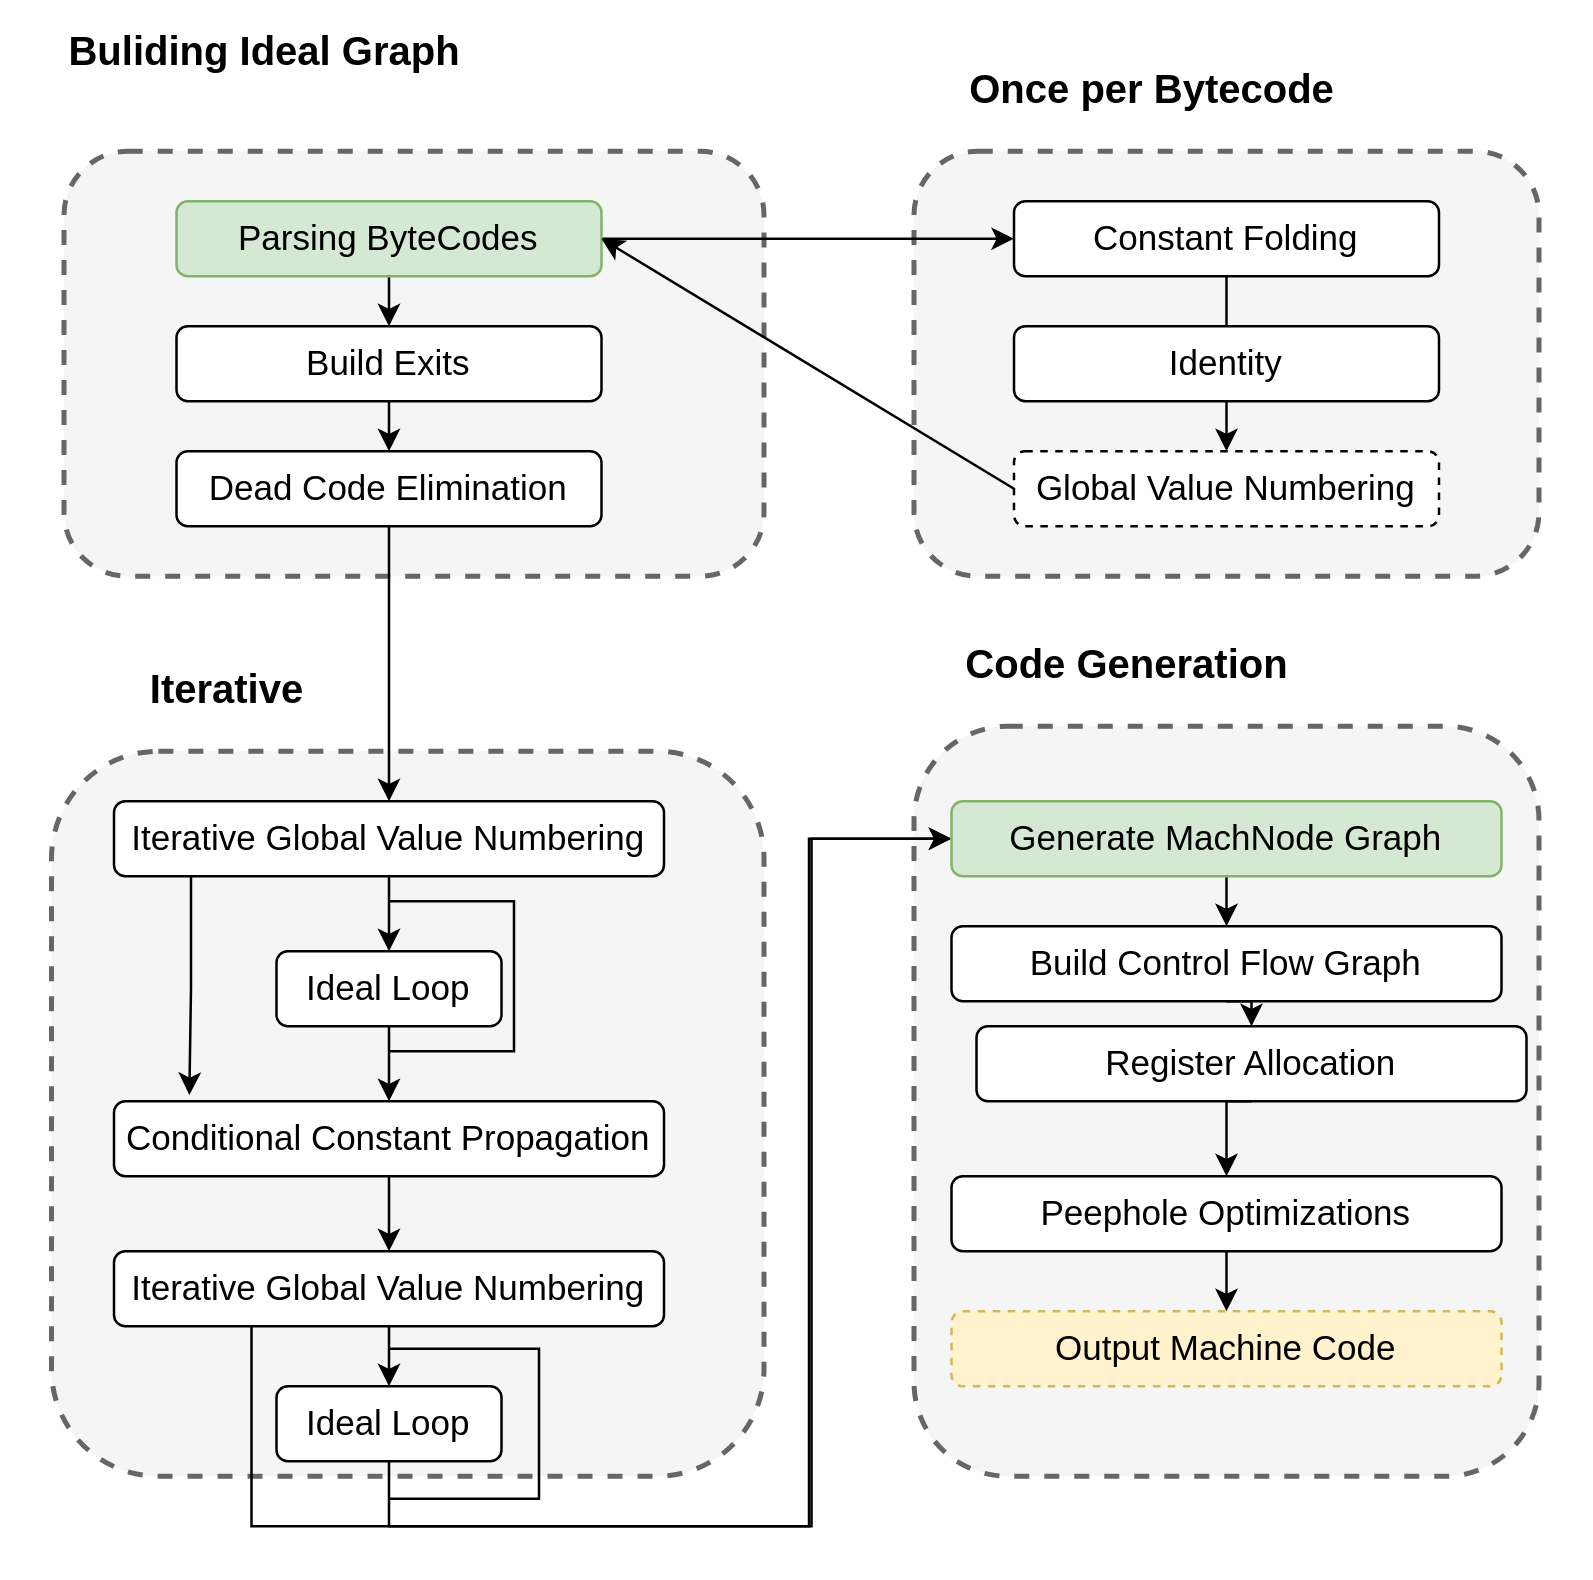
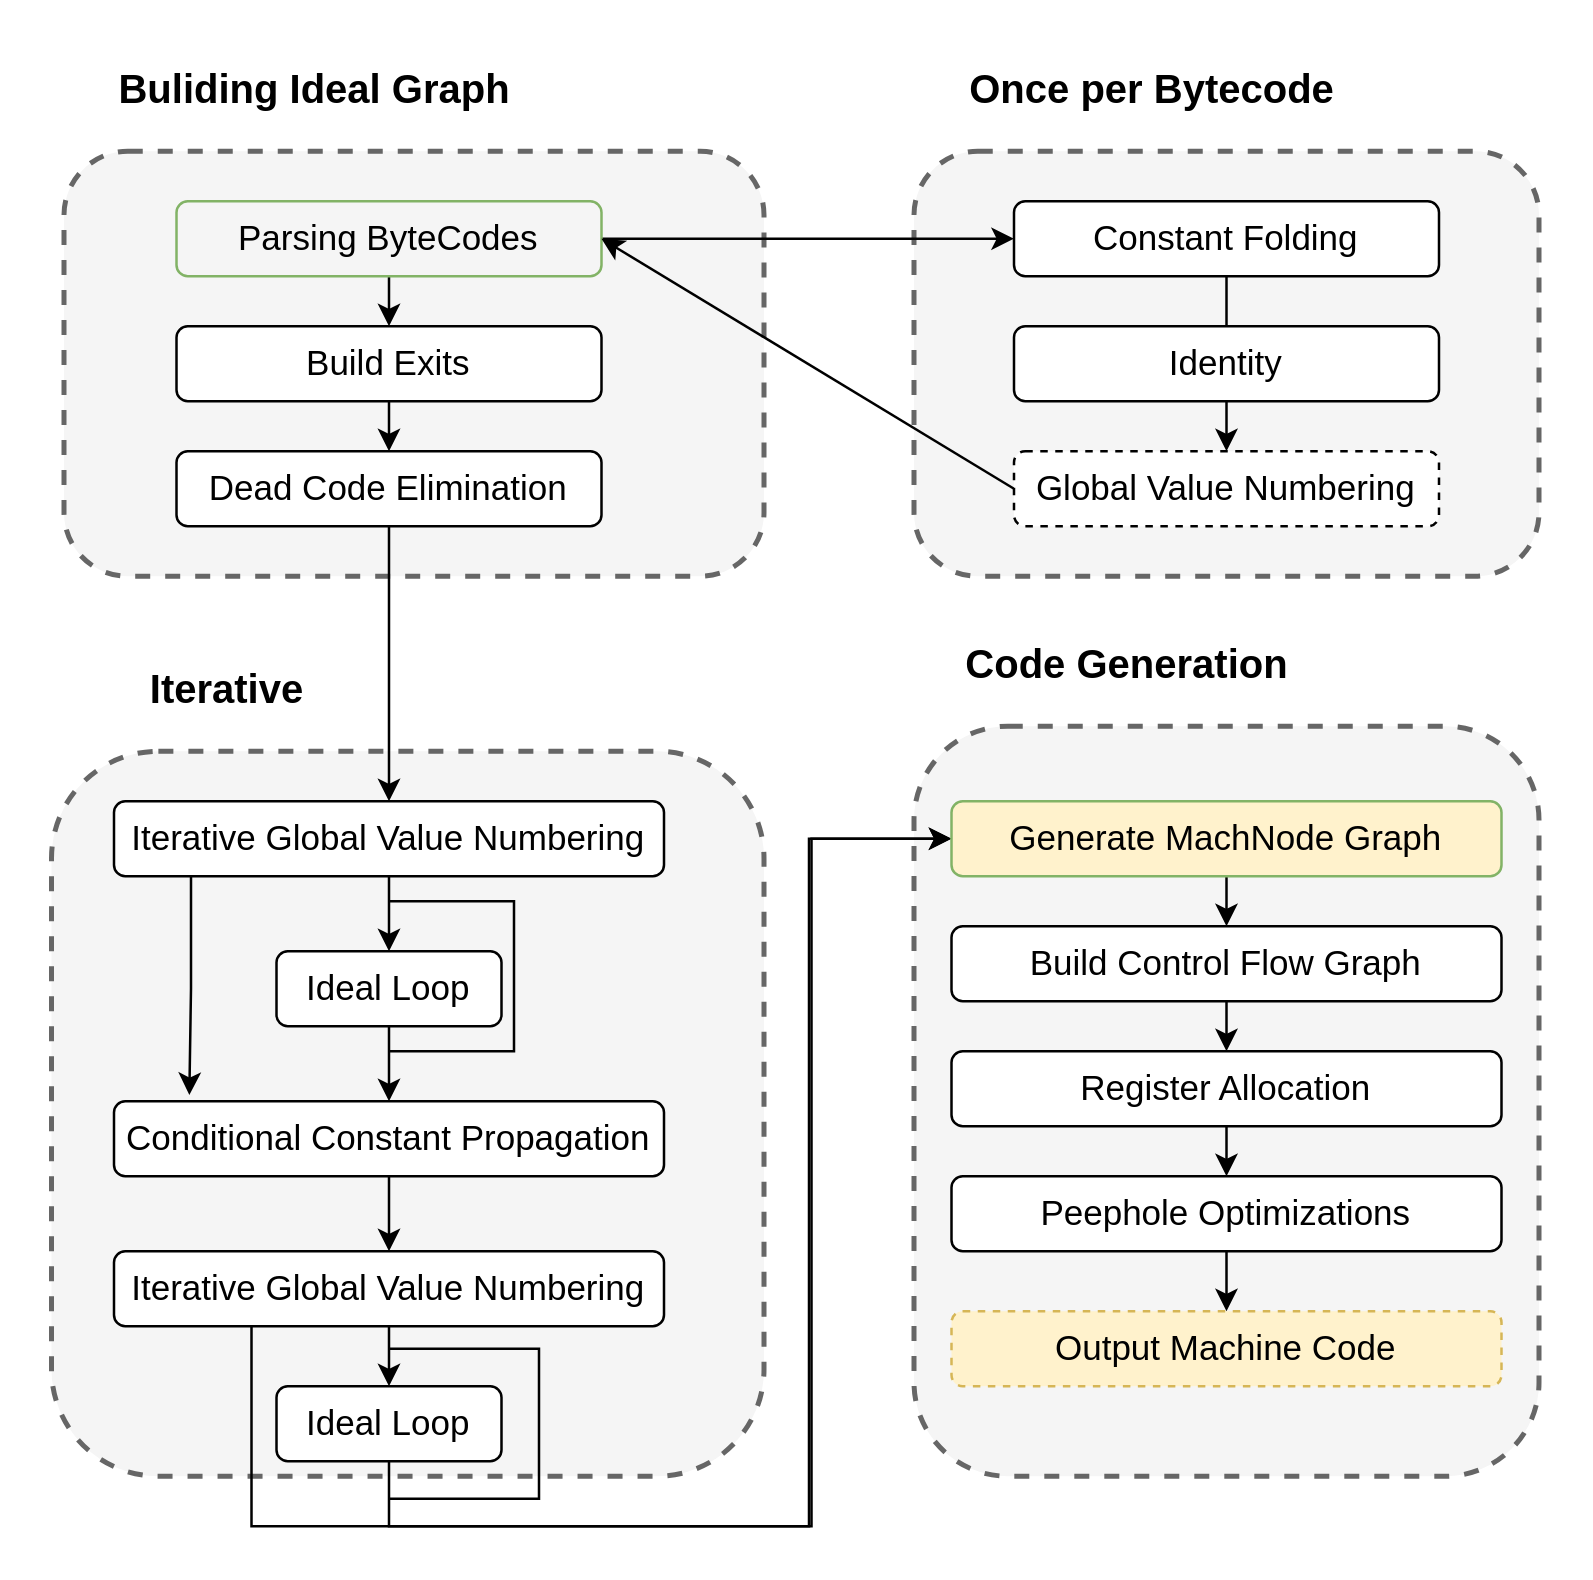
(264, 51) -> (314, 89)
(389, 239) -> (389, 239)
(1226, 839) -> (1226, 839)
(1251, 1064) -> (1226, 1089)
